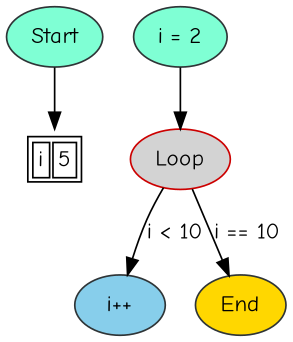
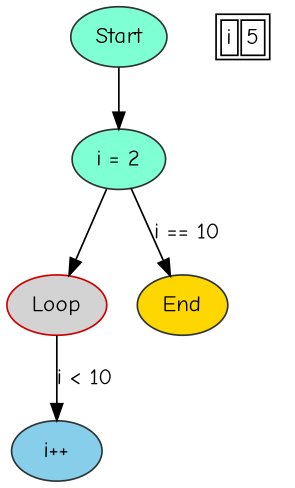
(55, 90) -> (119, 90)
(207, 225) -> (147, 224)
